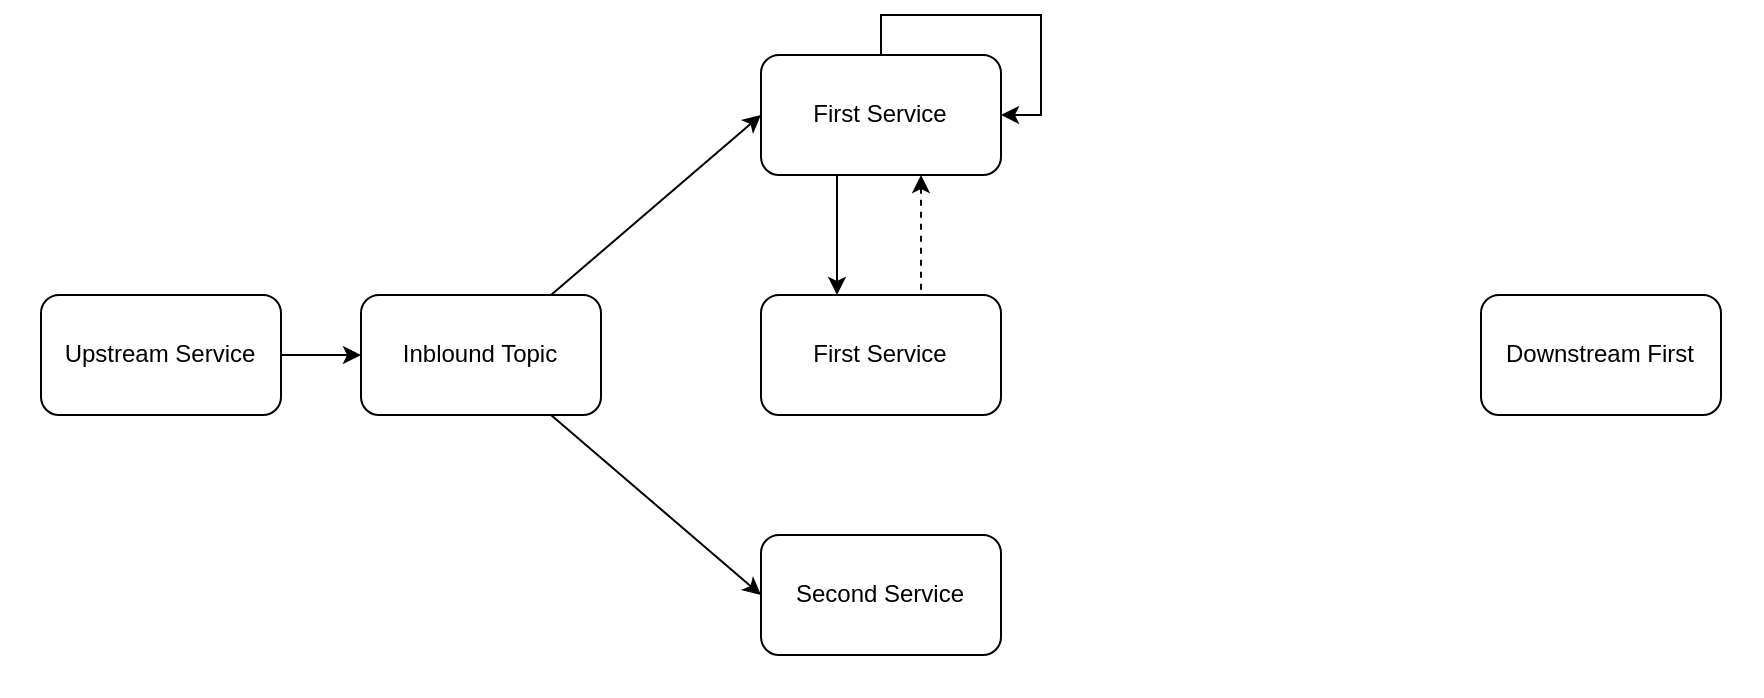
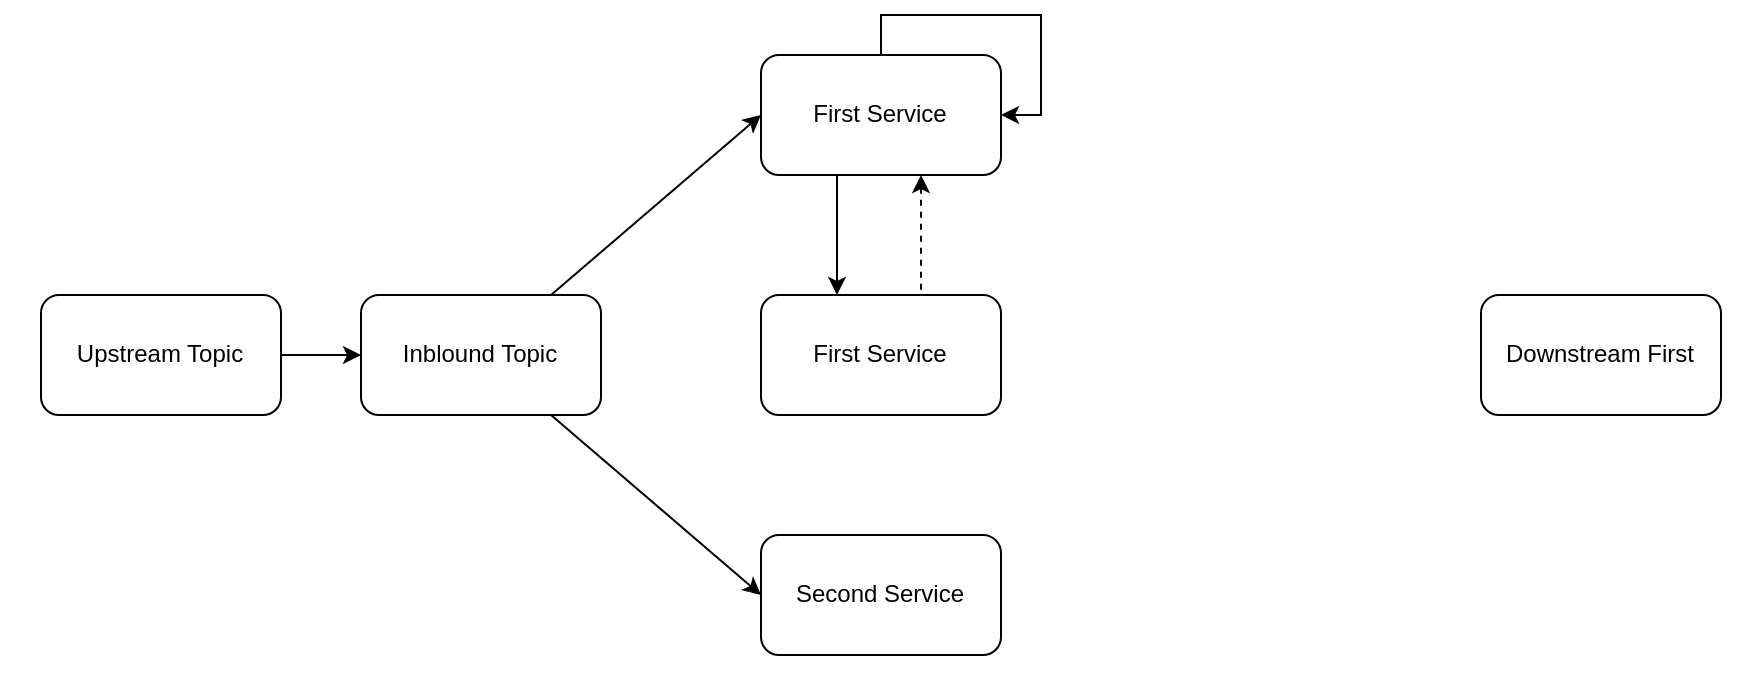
(161, 355) -> (161, 355)
